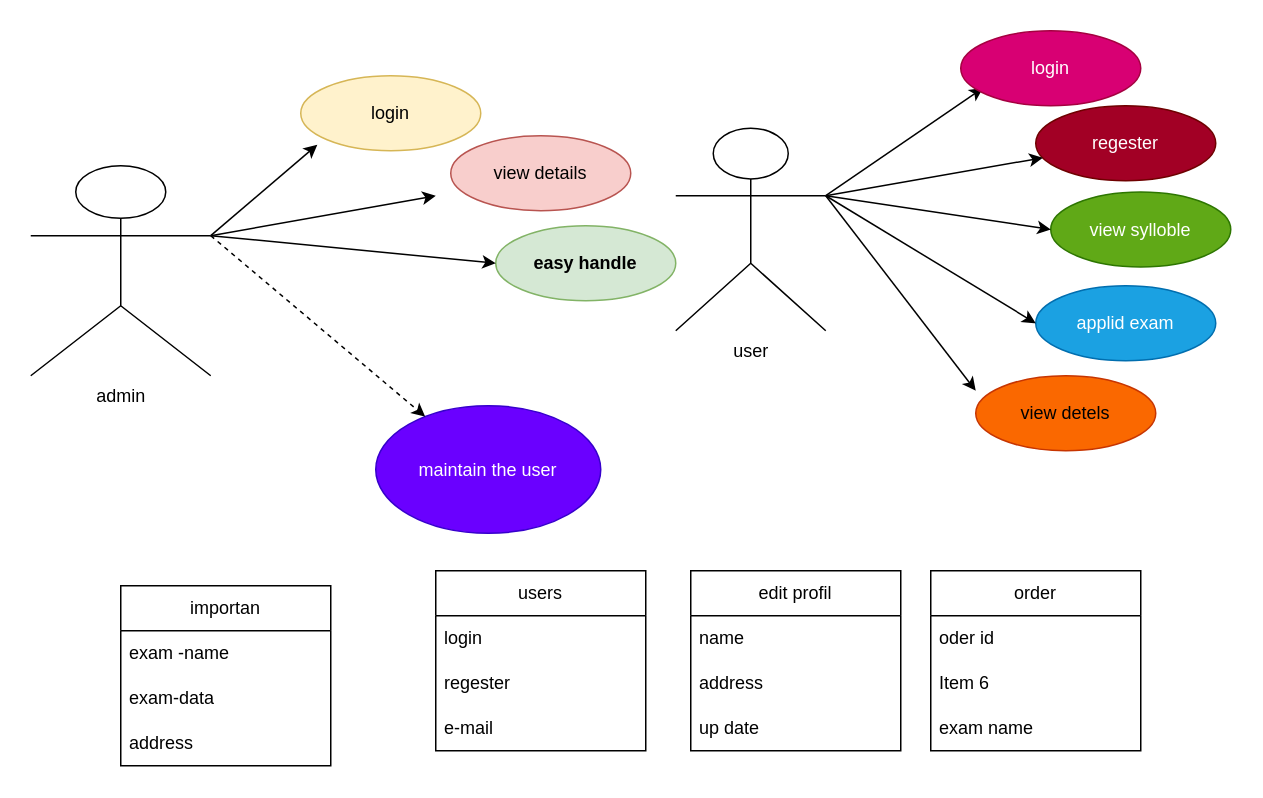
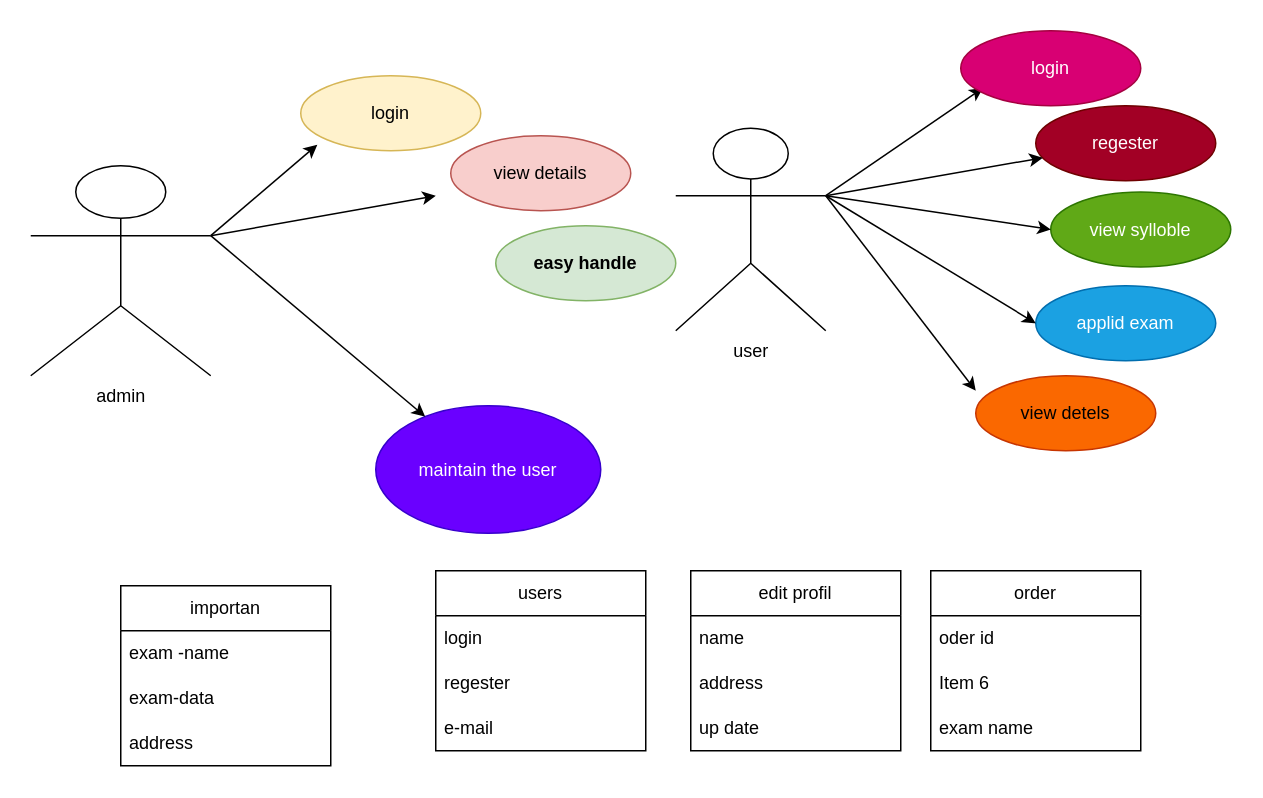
(351, 249) -> none
(315, 324) -> (315, 324)
